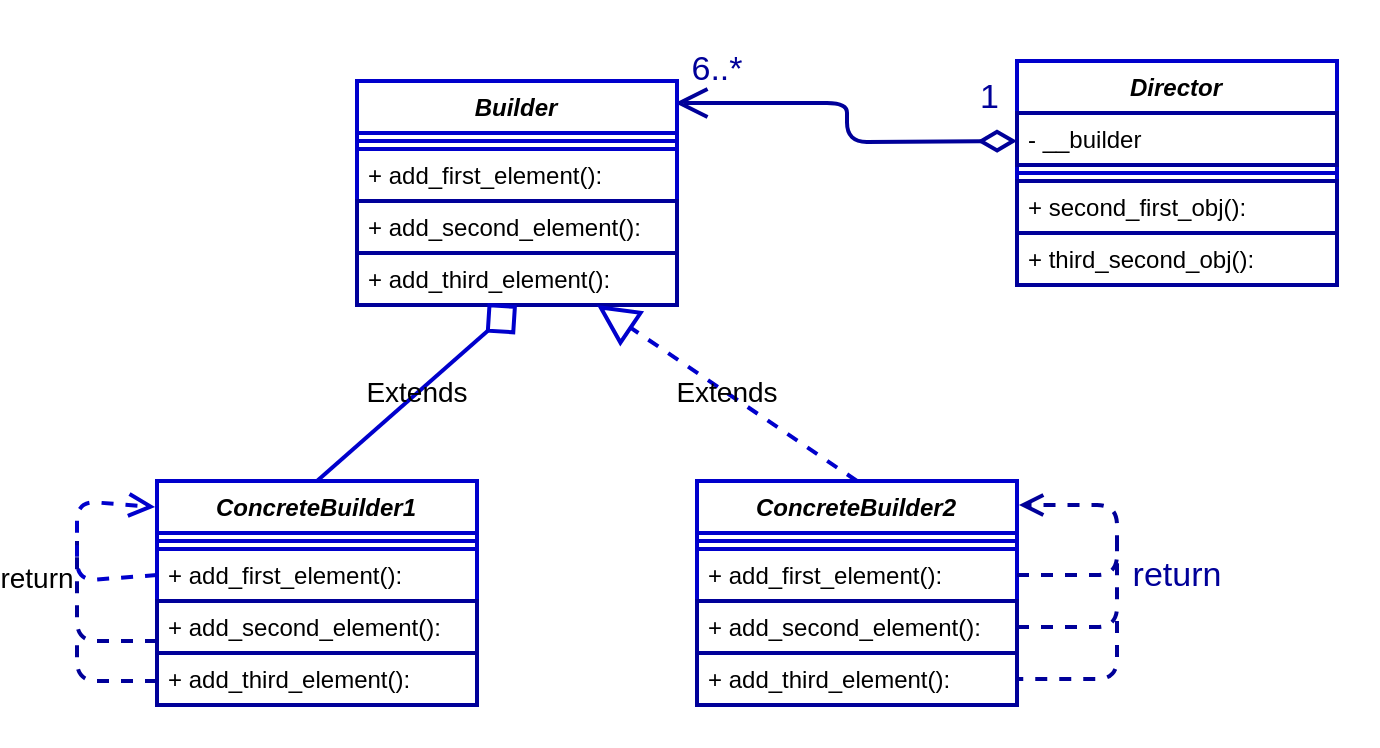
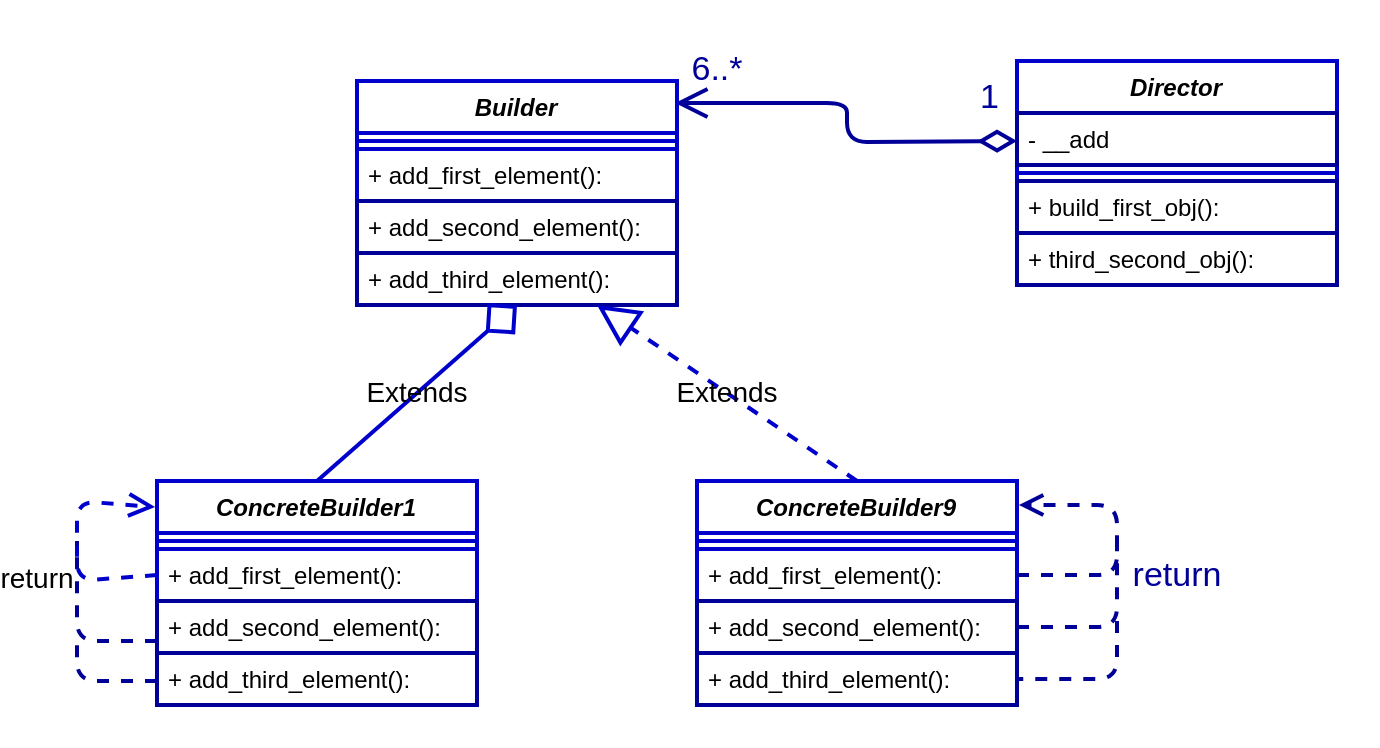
(1093, 140) -> (1072, 140)
(1160, 208) -> (1147, 208)
(856, 508) -> (856, 508)
